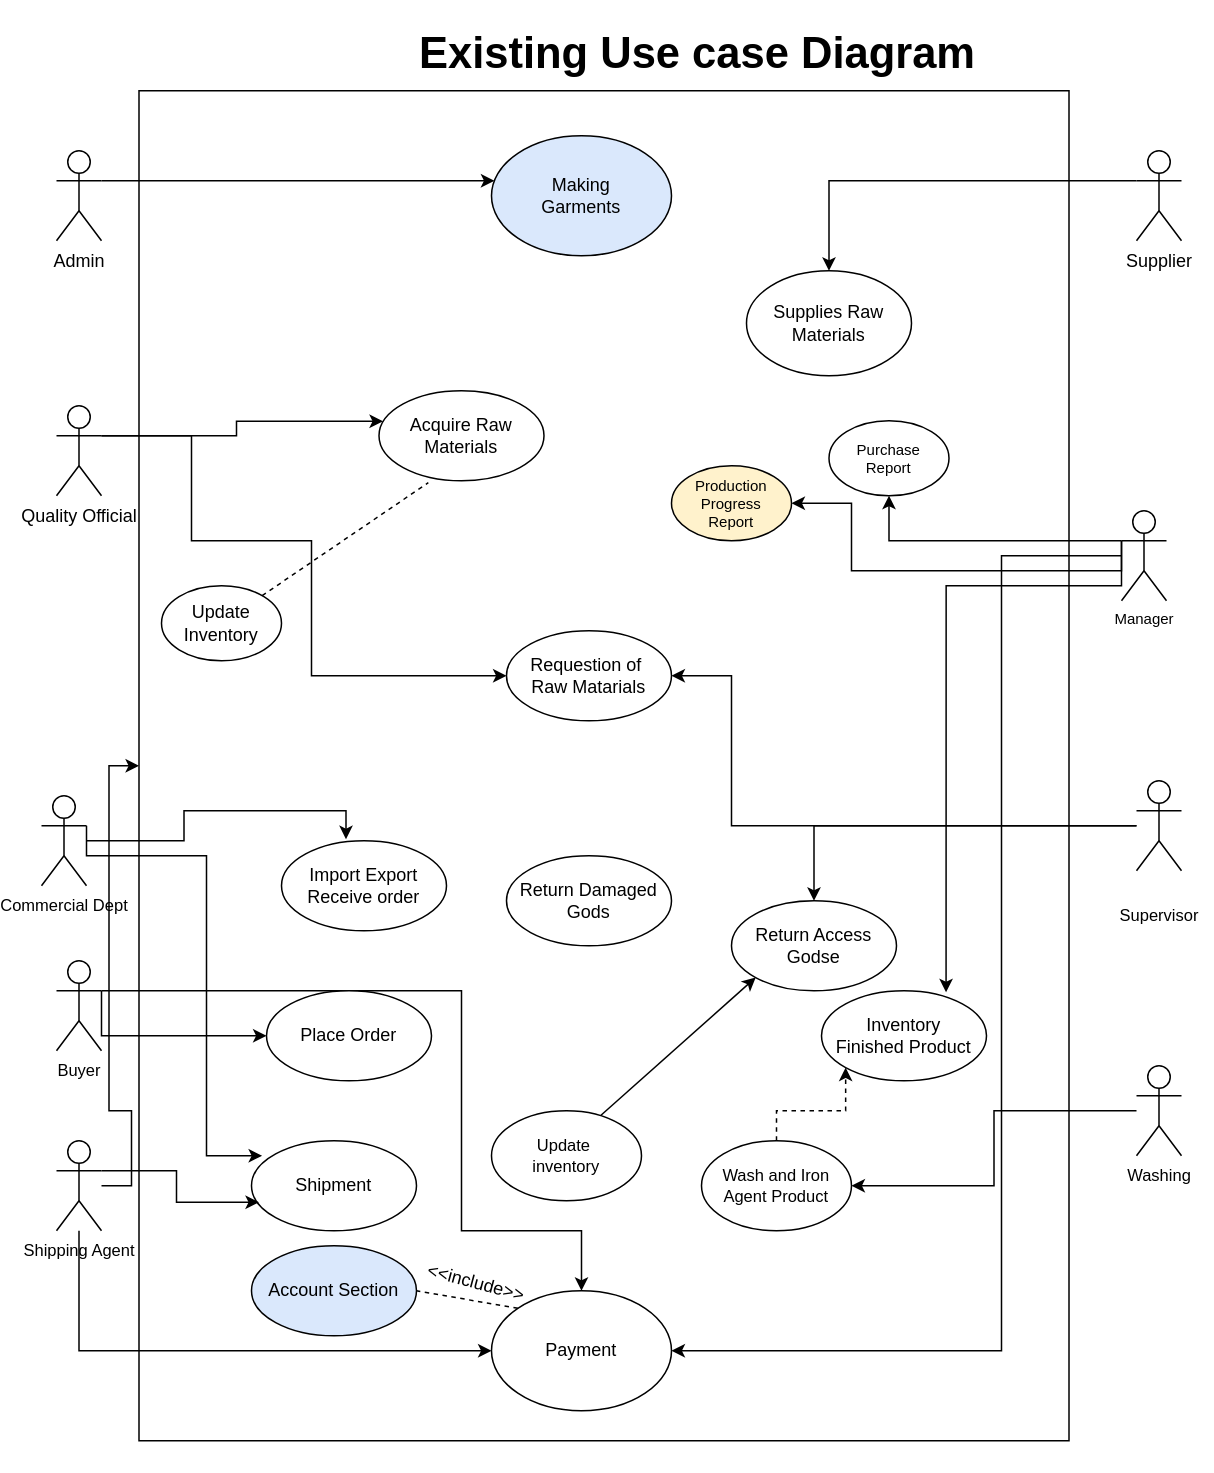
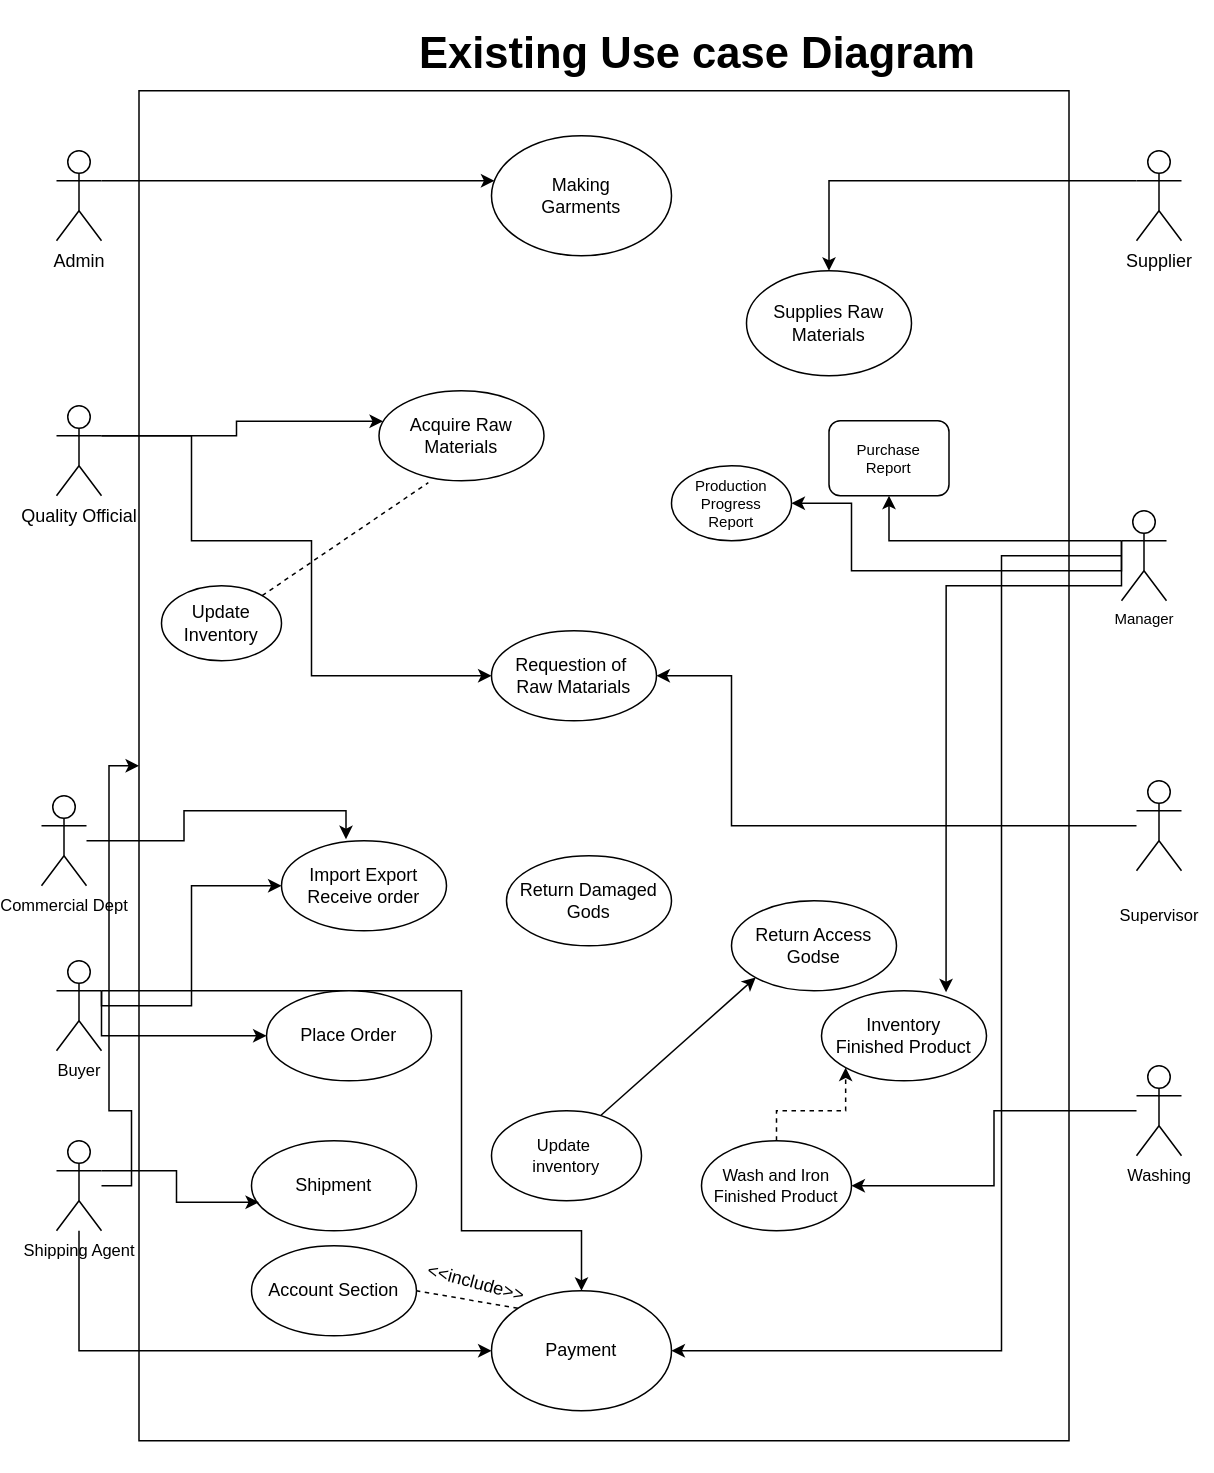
(581, 196) -> (581, 196)
(889, 458) -> (889, 458)
(731, 503) -> (731, 503)
(589, 676) -> (574, 676)
(814, 859) -> none
none -> (191, 950)
(206, 956) -> none
(776, 1186) -> (776, 1186)
(334, 1291) -> (334, 1291)
